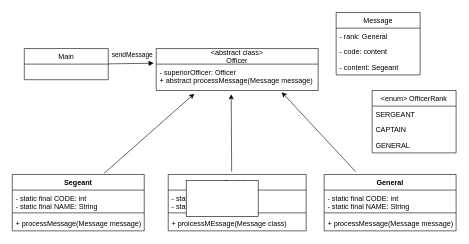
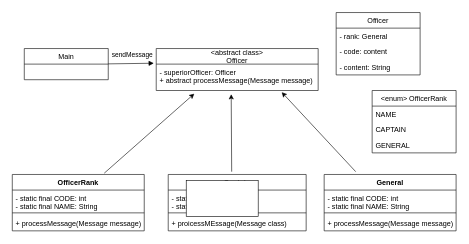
(378, 20) -> (378, 20)
(373, 67) -> (370, 67)
(392, 114) -> (384, 114)
(78, 182) -> (78, 182)
